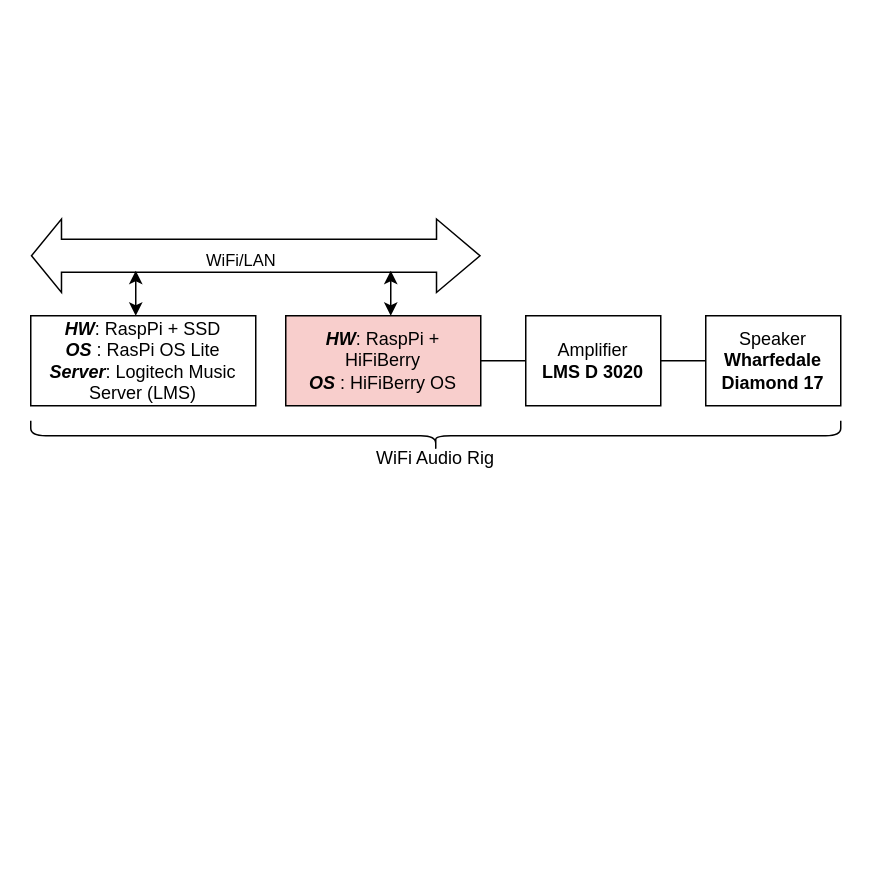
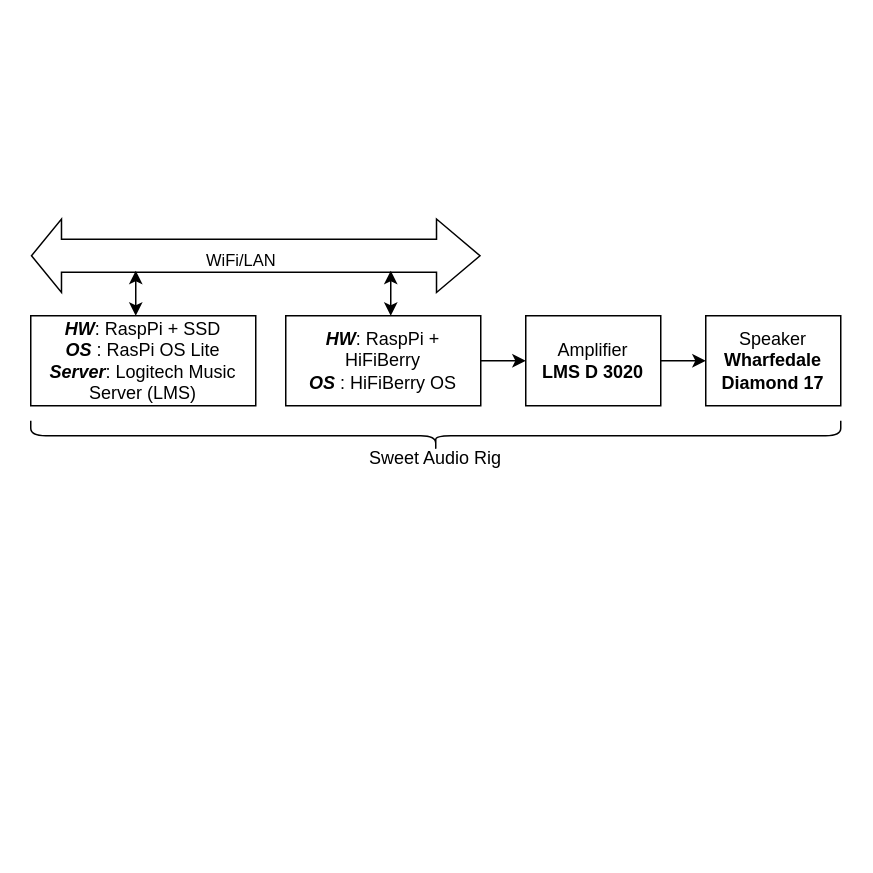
(383, 361) -> (383, 361)
(518, 361) -> (514, 361)
(698, 361) -> (694, 361)
(436, 458) -> (436, 458)
